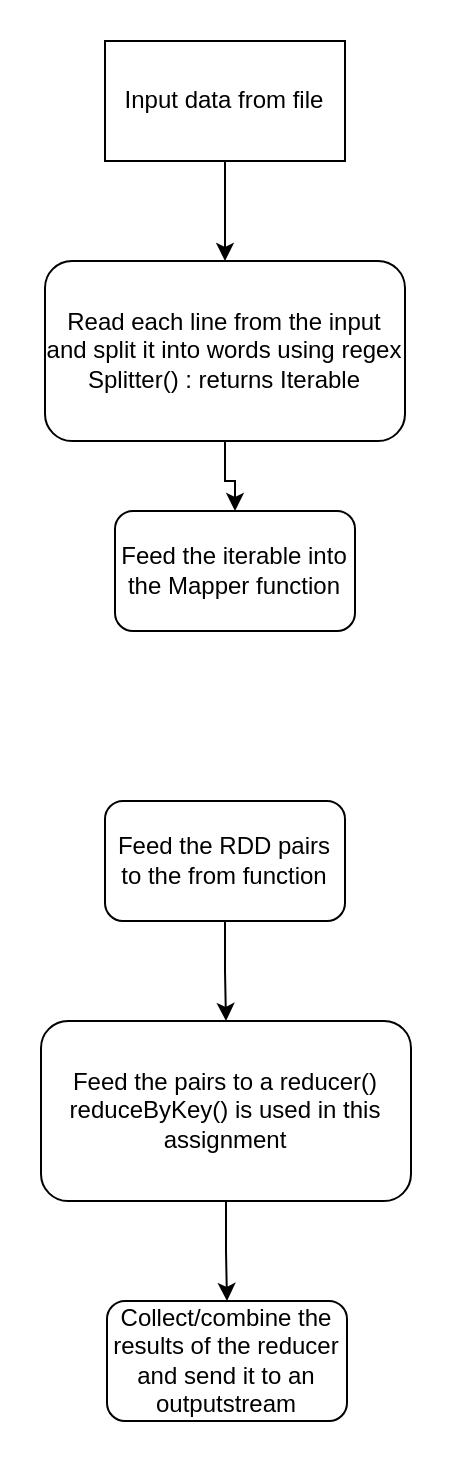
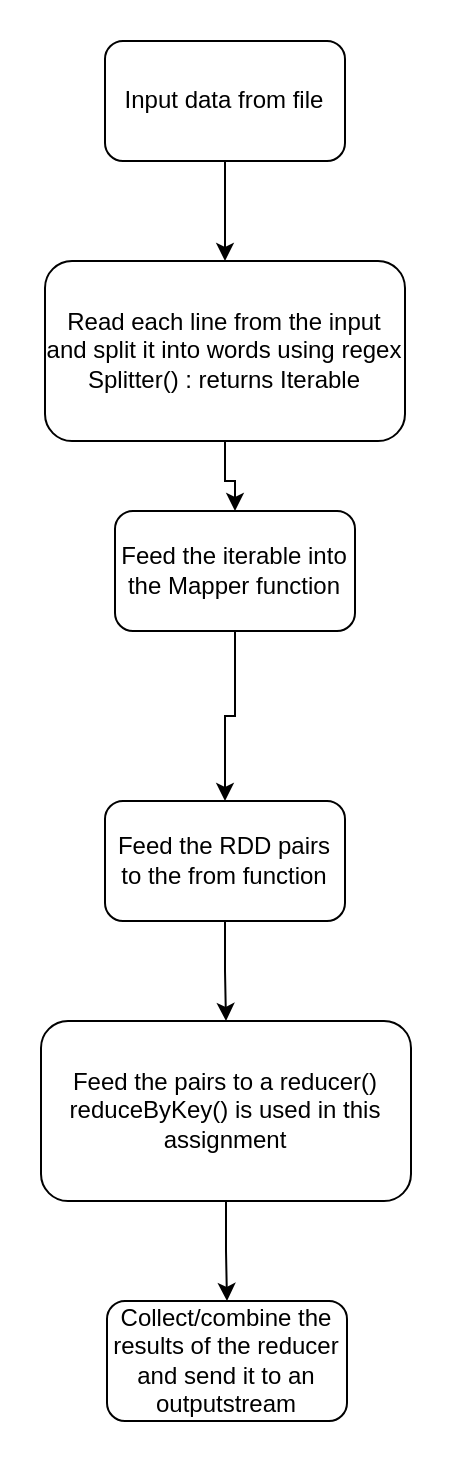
(225, 101) -> (225, 101)
none -> (235, 714)
